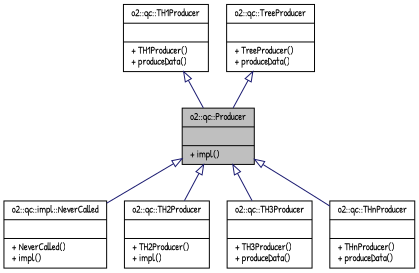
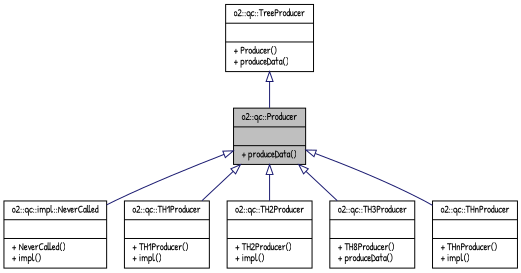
(265, 51) -> (256, 51)
(159, 62) -> (148, 258)
(196, 94) -> (218, 186)
(205, 155) -> (270, 155)
(264, 247) -> (366, 247)
(366, 258) -> (456, 258)
